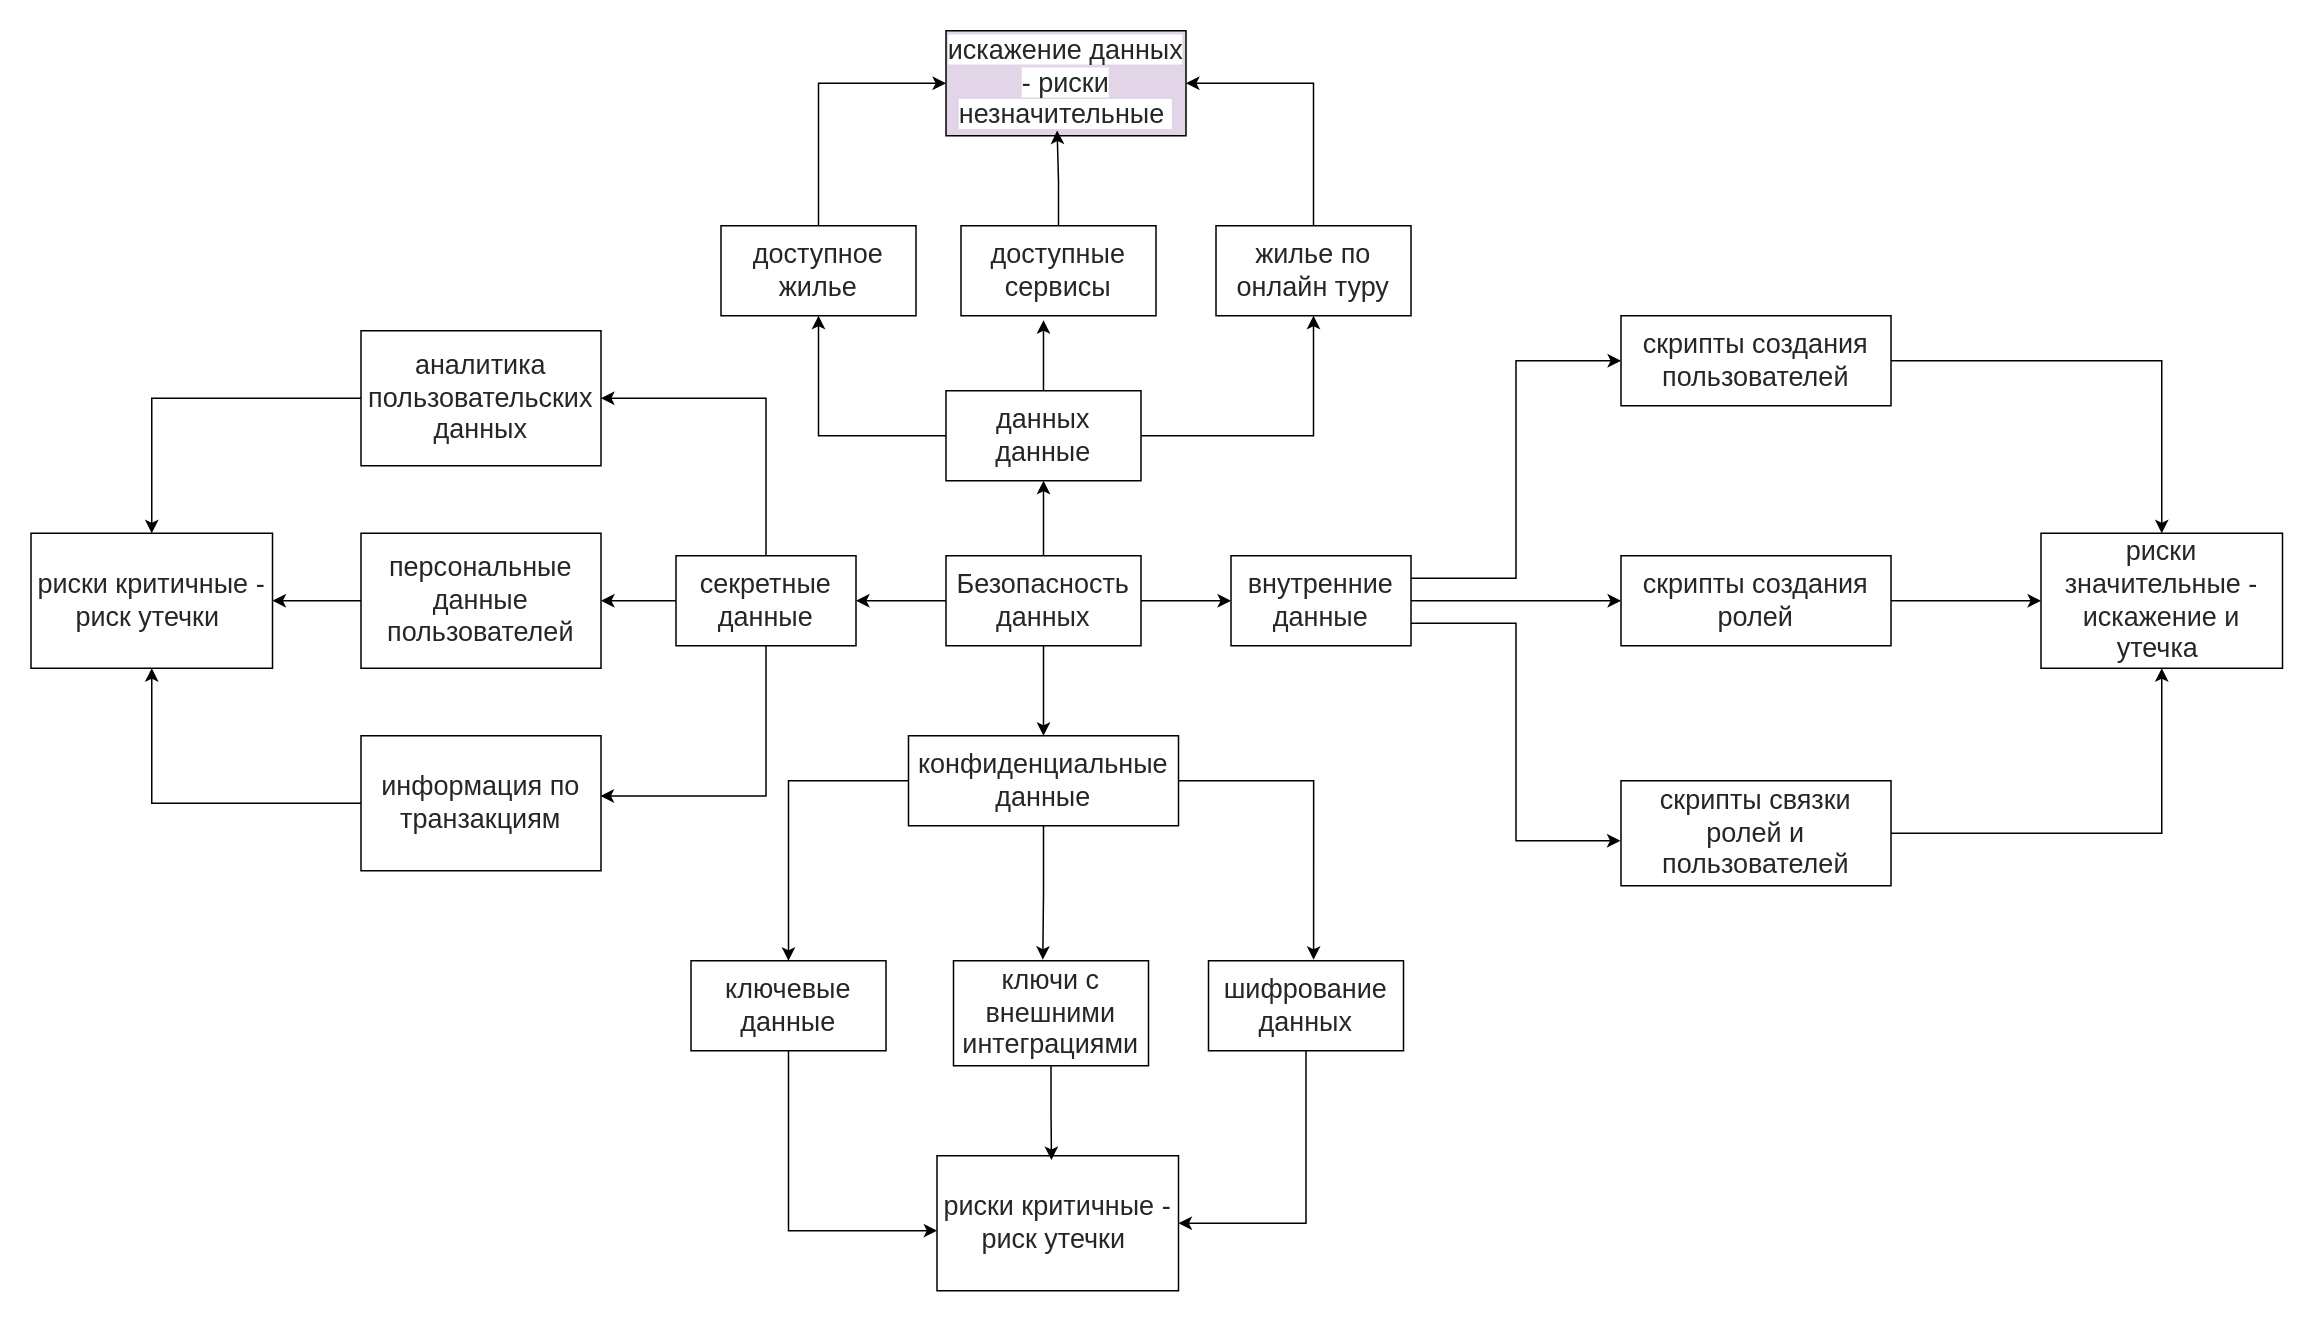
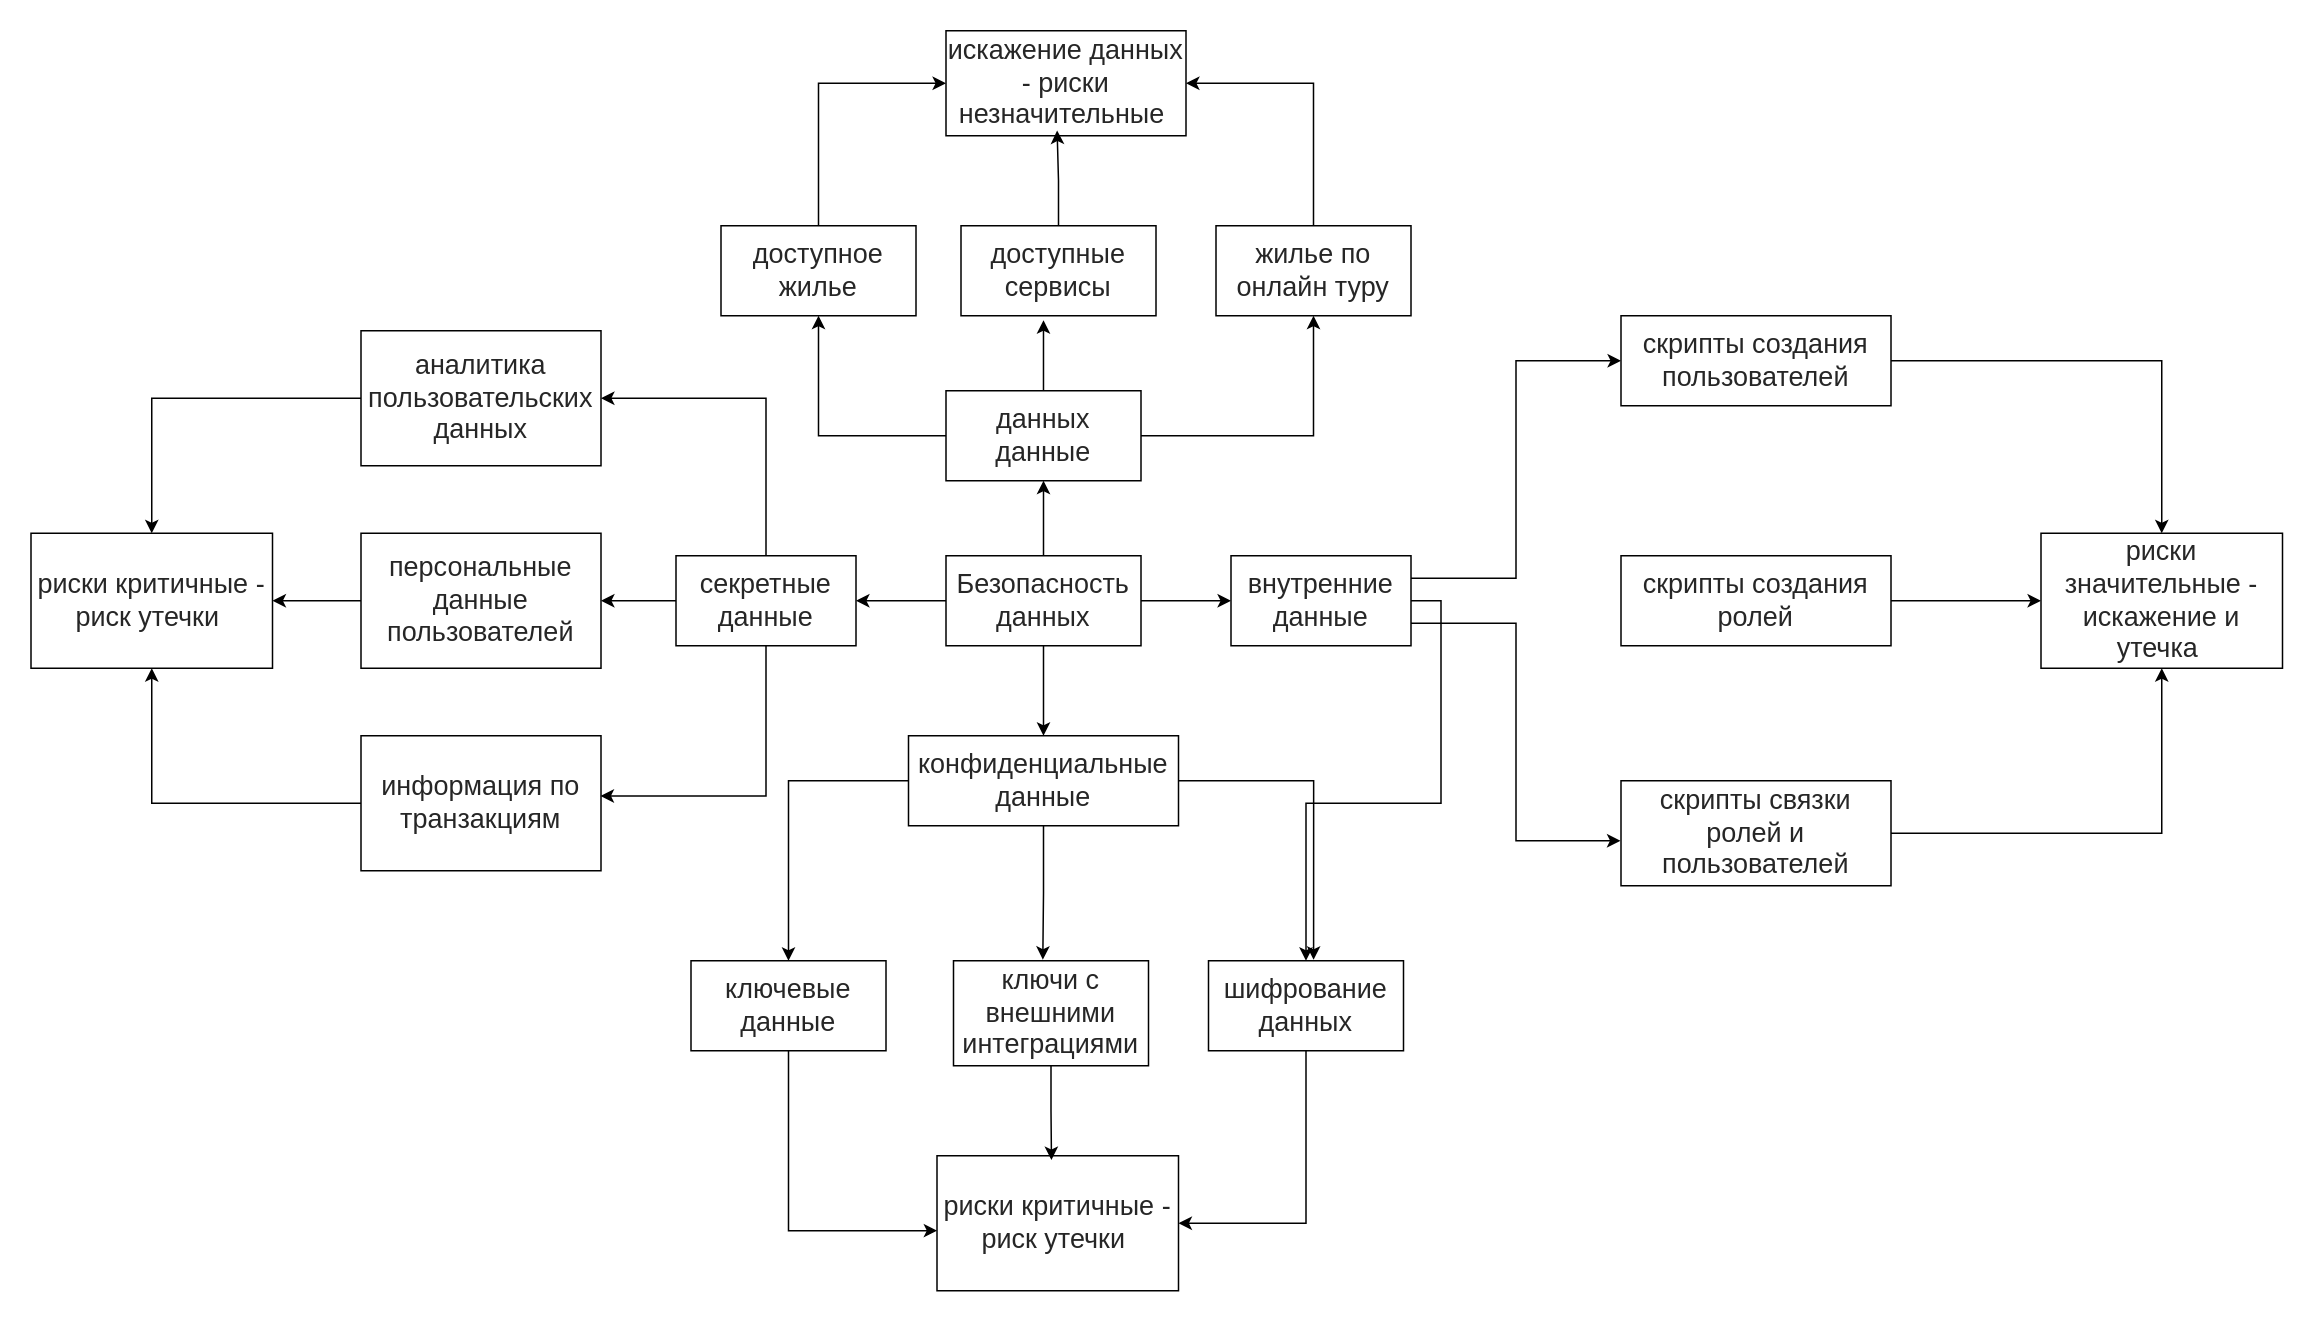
(1066, 83) -> (1066, 83)
(1524, 601) -> (1403, 803)
